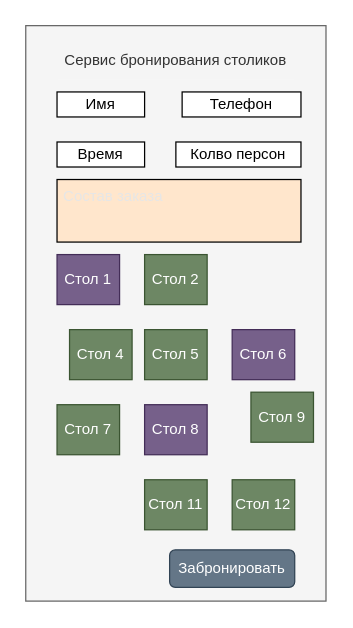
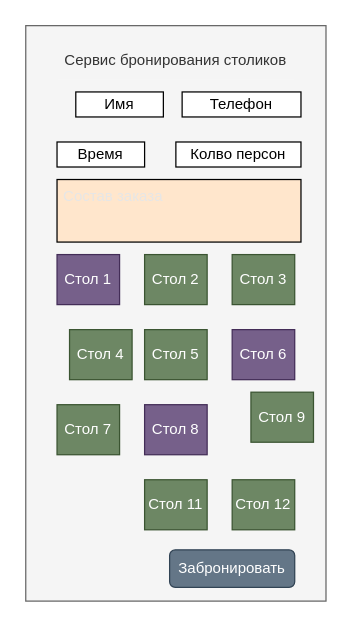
(101, 104) -> (119, 104)
none -> (263, 279)
